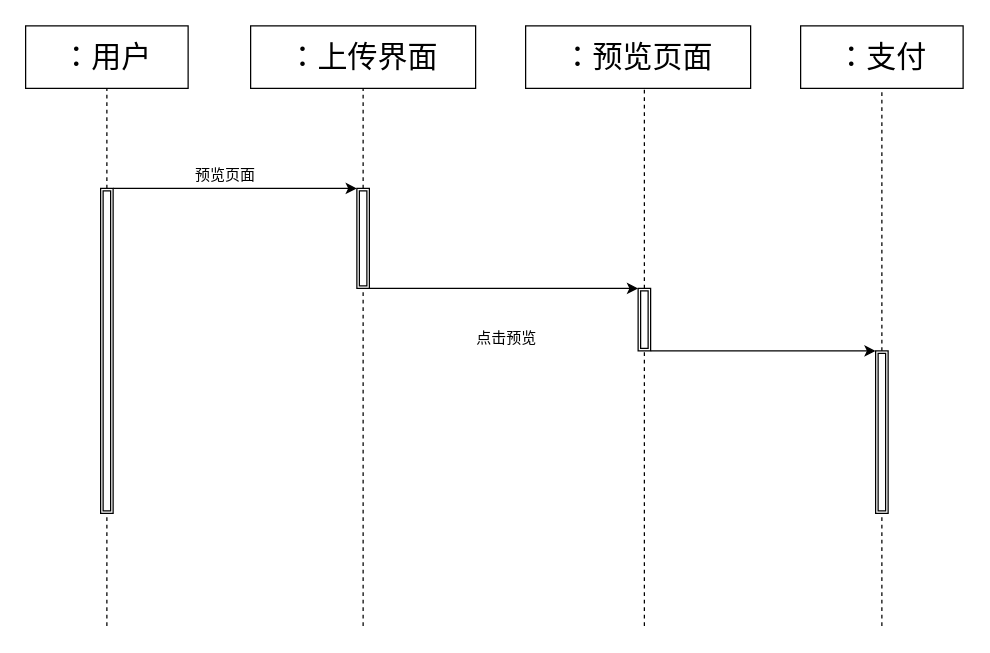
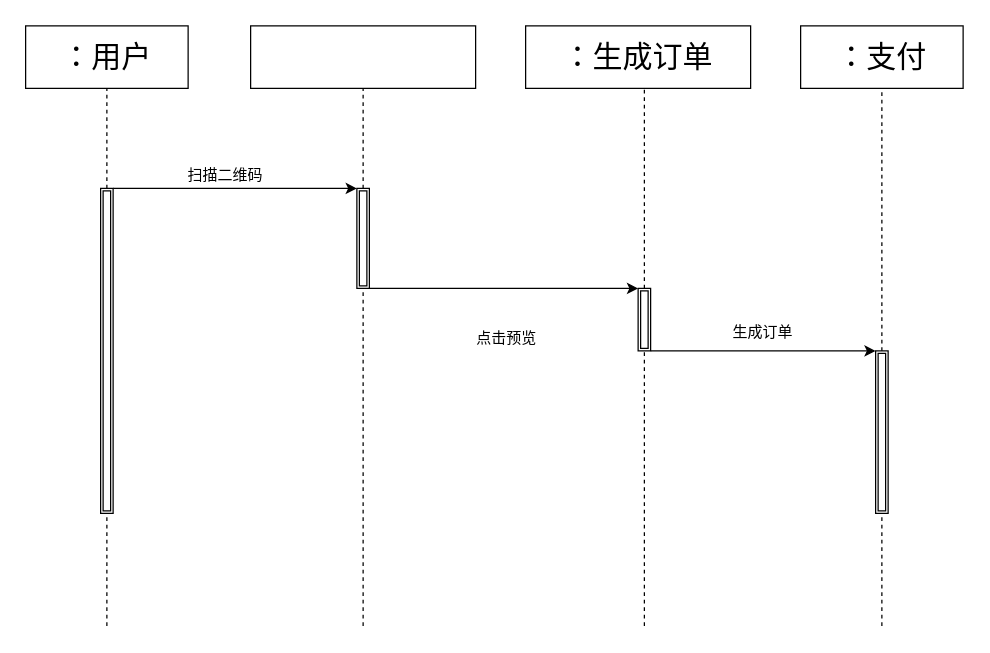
(363, 57) -> none
(638, 57) -> (638, 57)
(226, 176) -> (226, 176)
none -> (763, 332)
